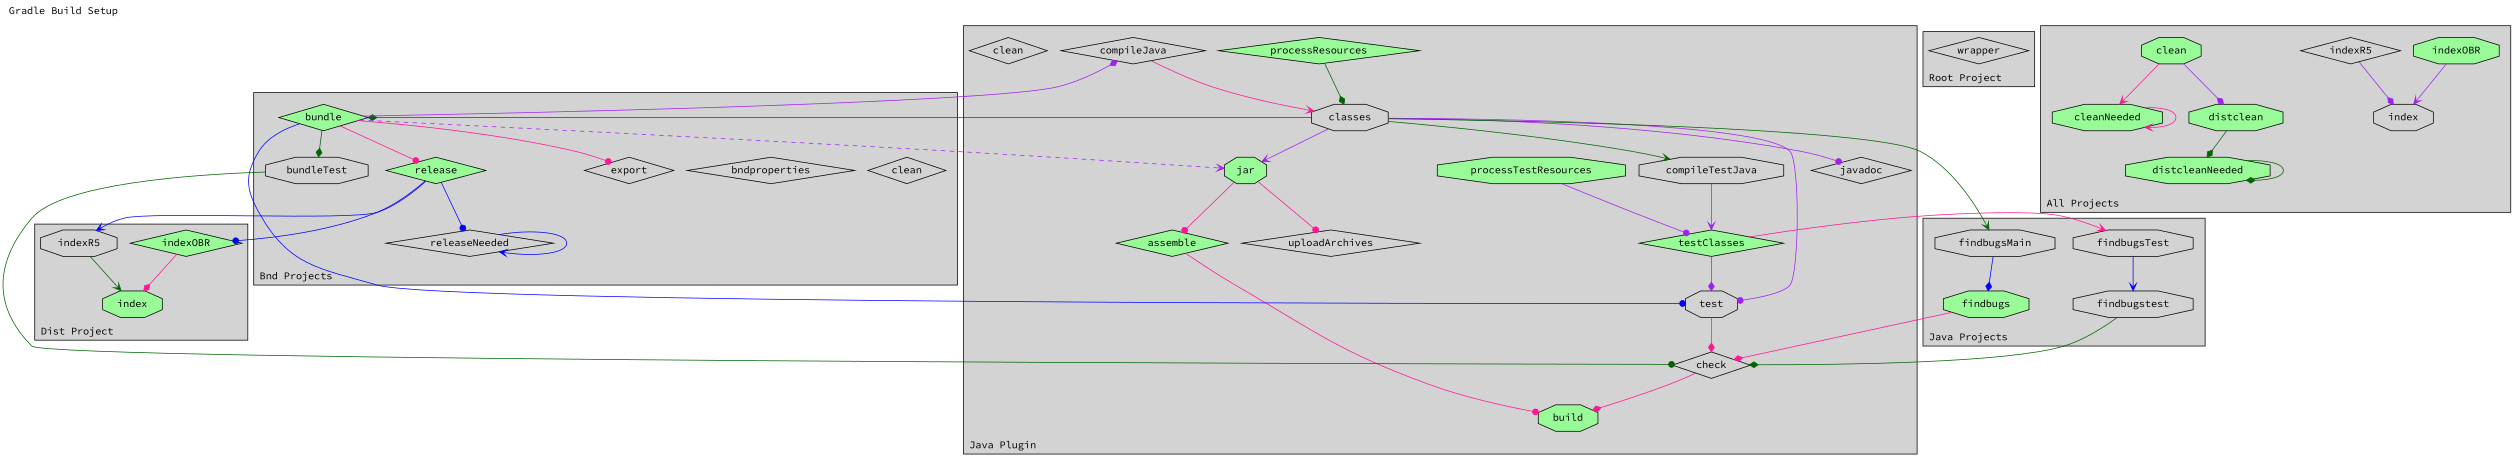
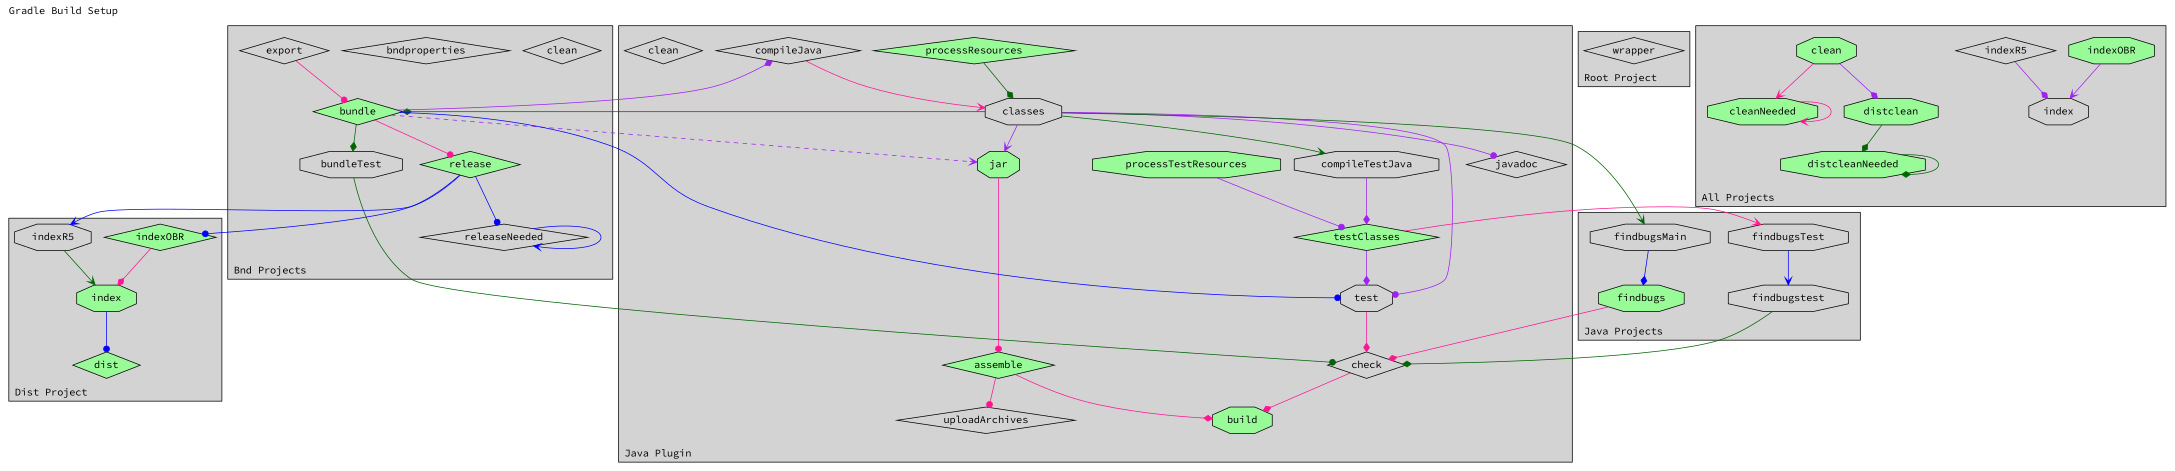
(483, 134) -> (319, 79)
(1711, 203) -> (1367, 197)
(1286, 205) -> (993, 390)
(1351, 351) -> (1107, 406)
none -> (107, 365)
